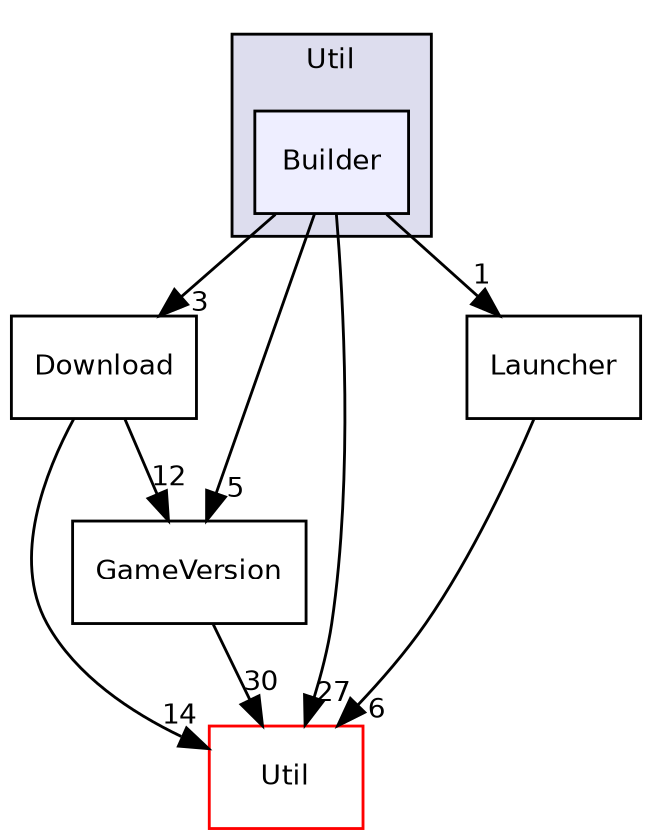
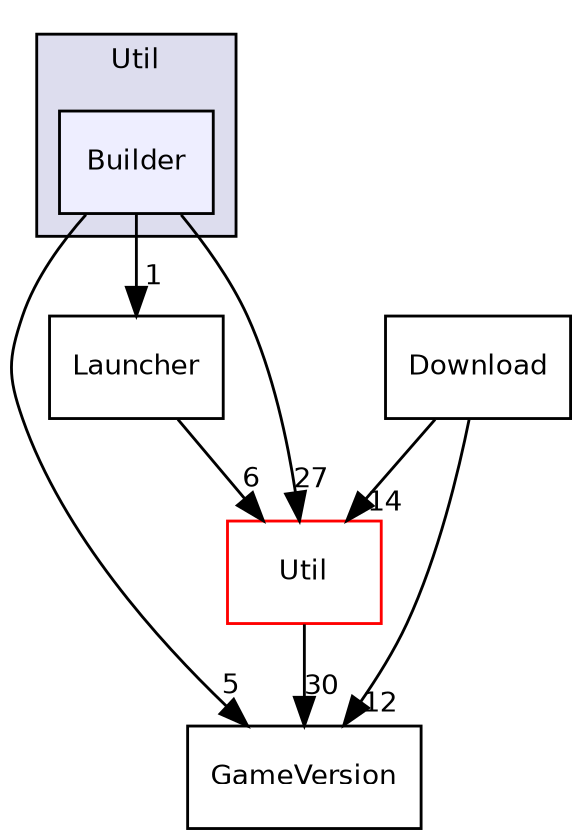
(228, 256) -> none
(232, 662) -> (304, 661)
